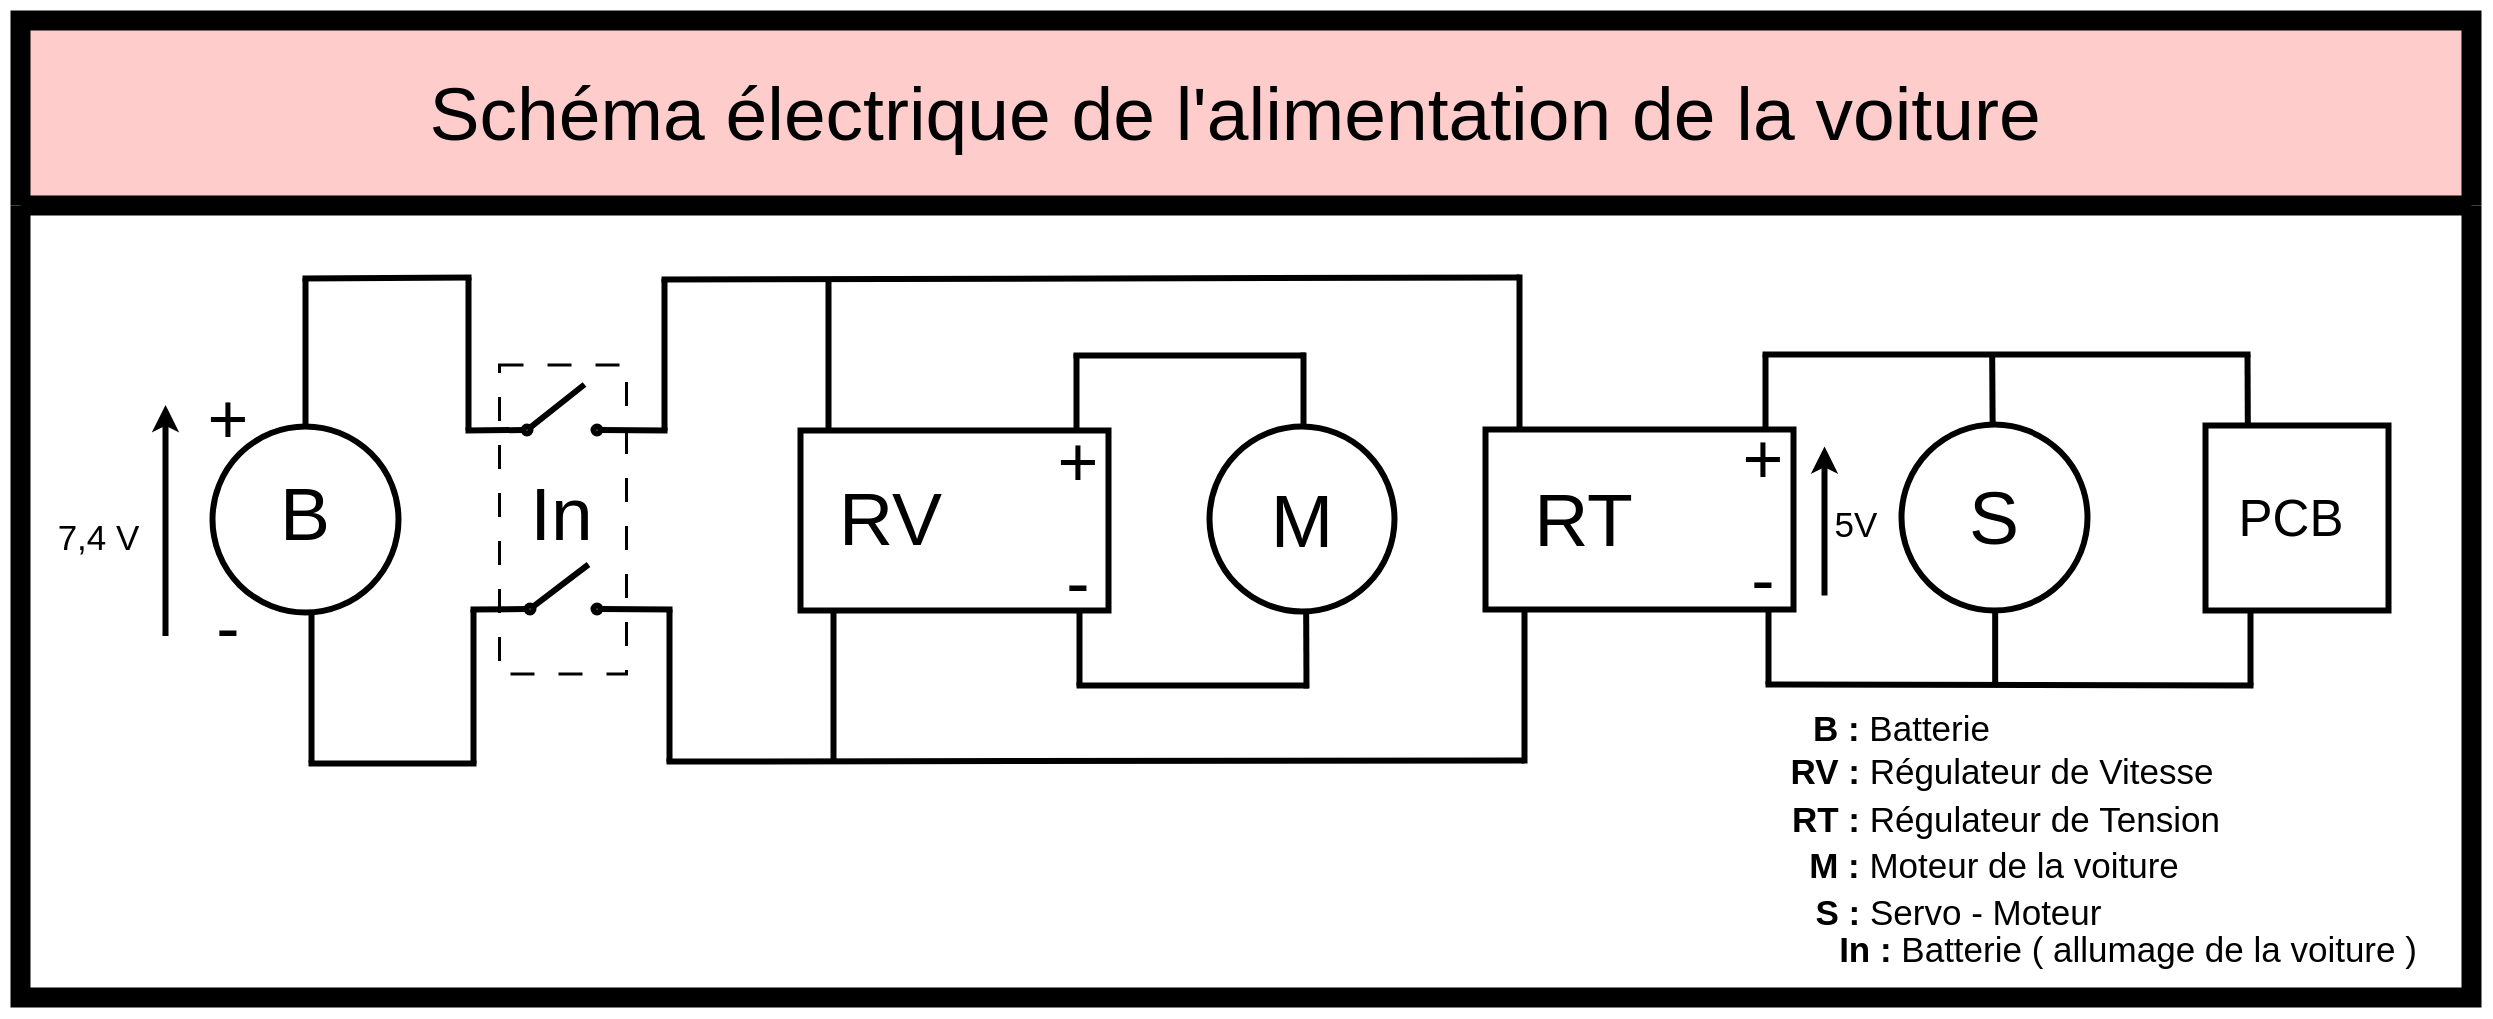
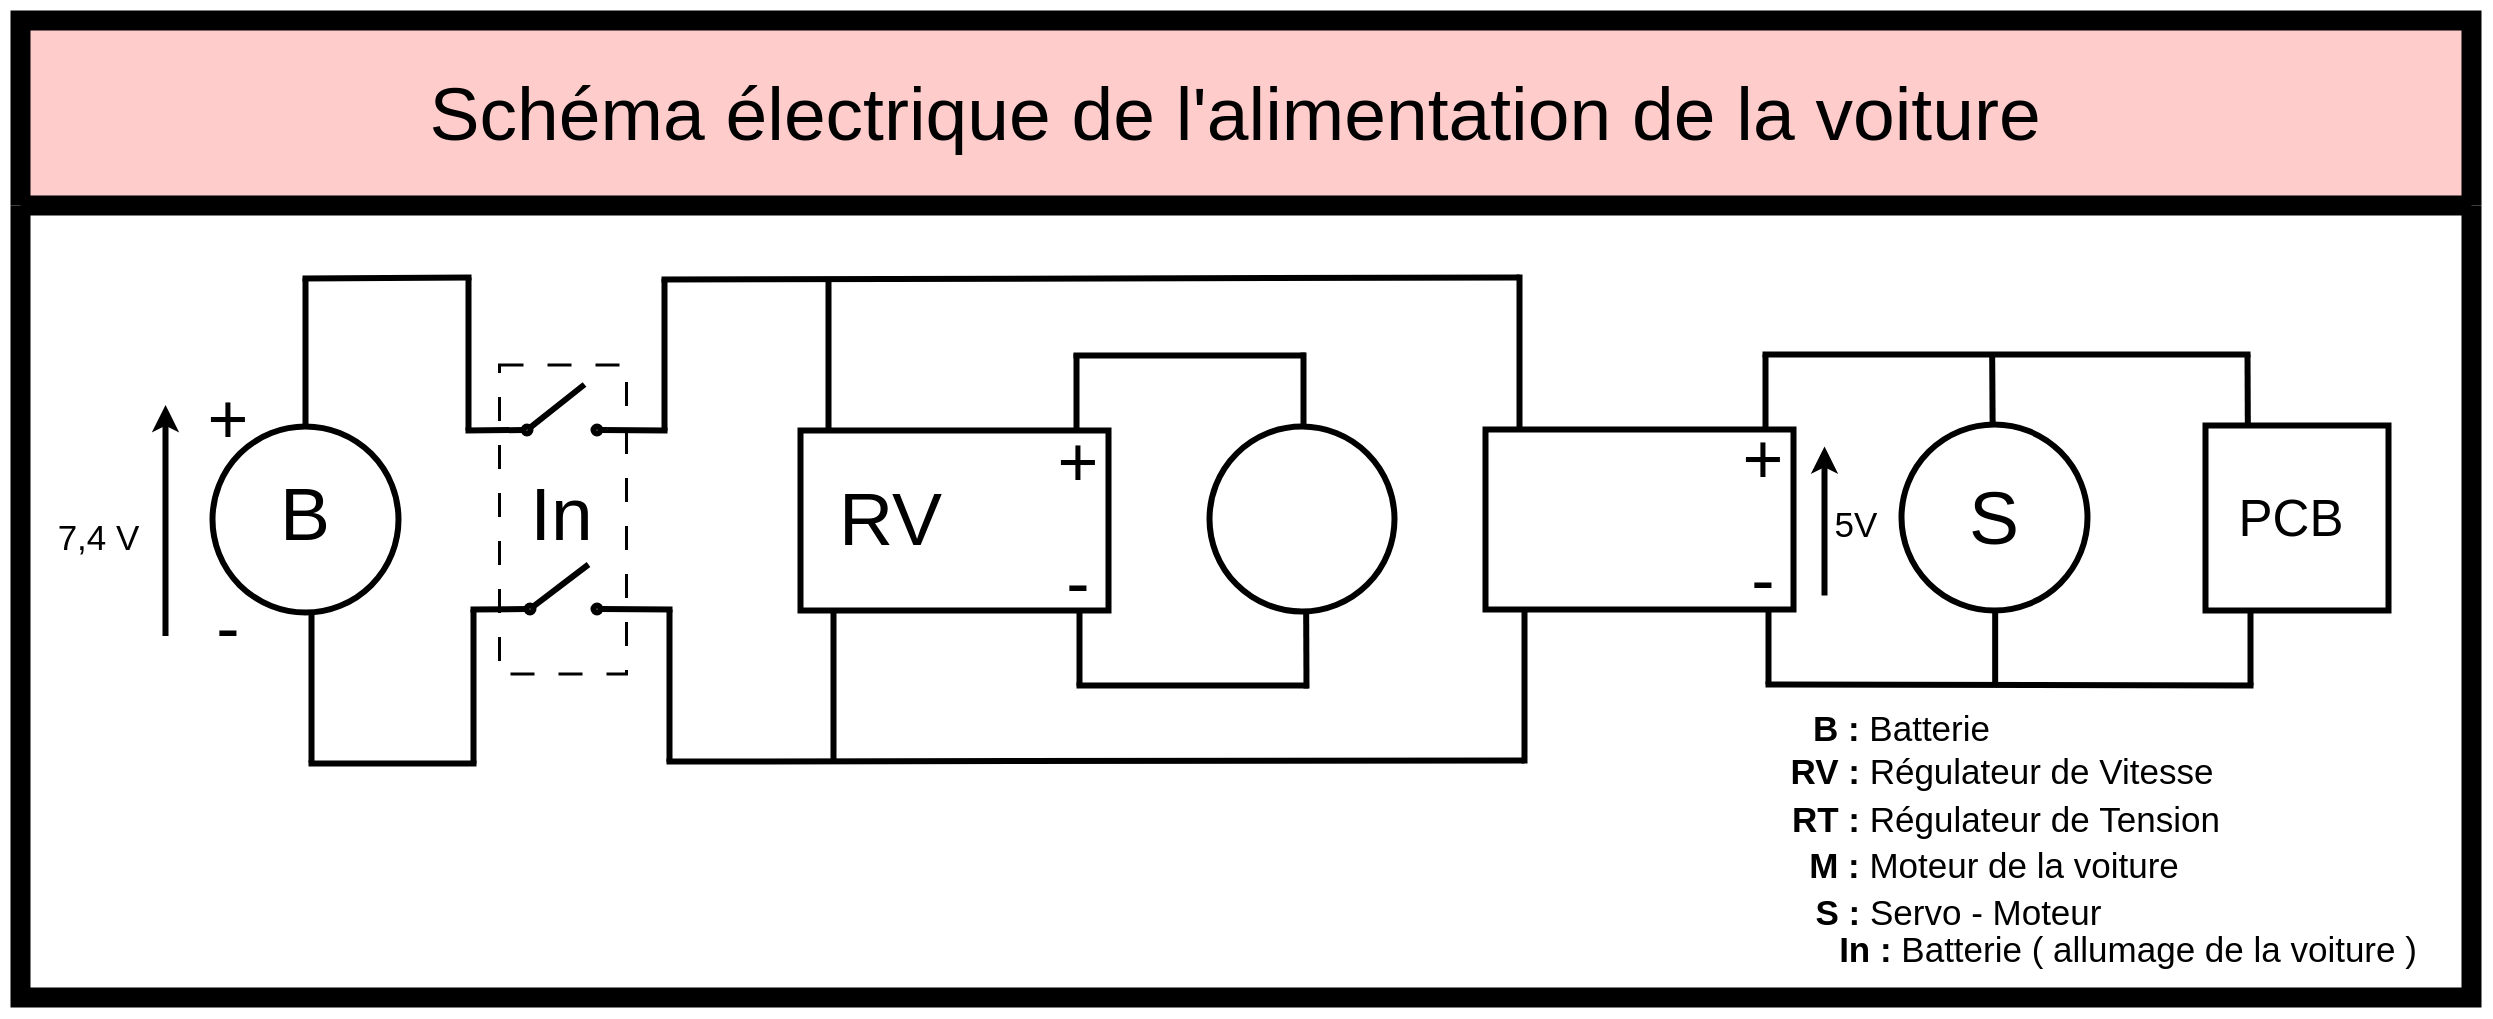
(1584, 520) -> none
(1302, 521) -> none
